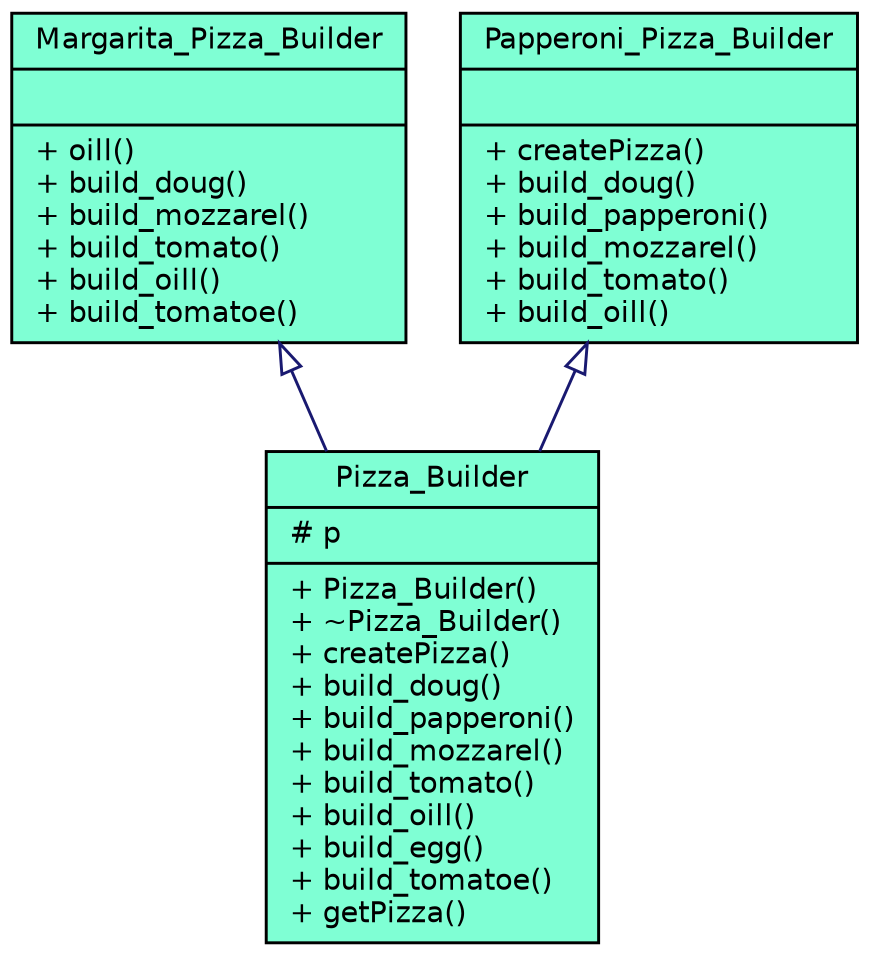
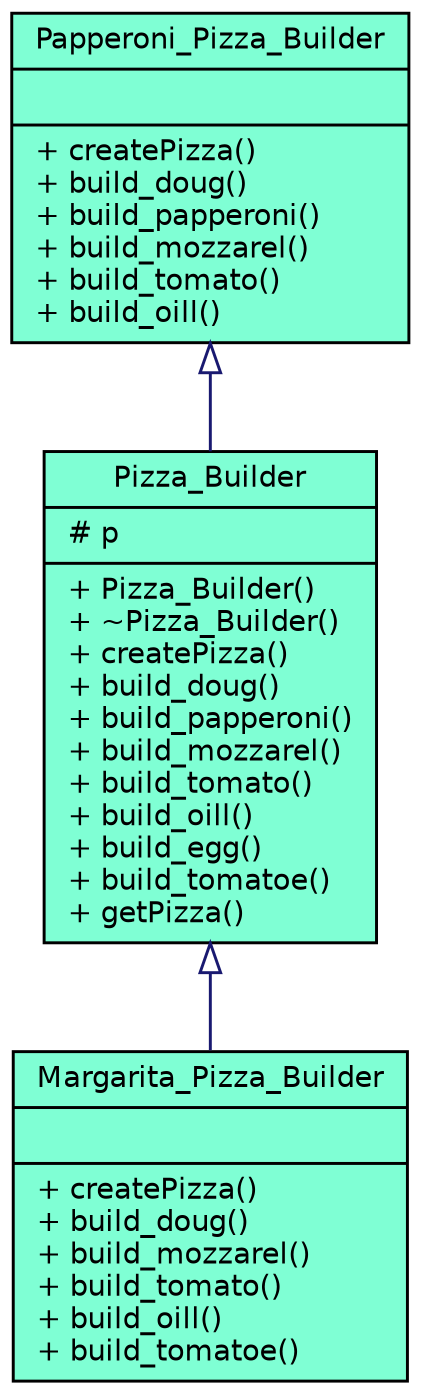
(85, 151) -> (149, 1190)
(309, 411) -> (210, 1012)
